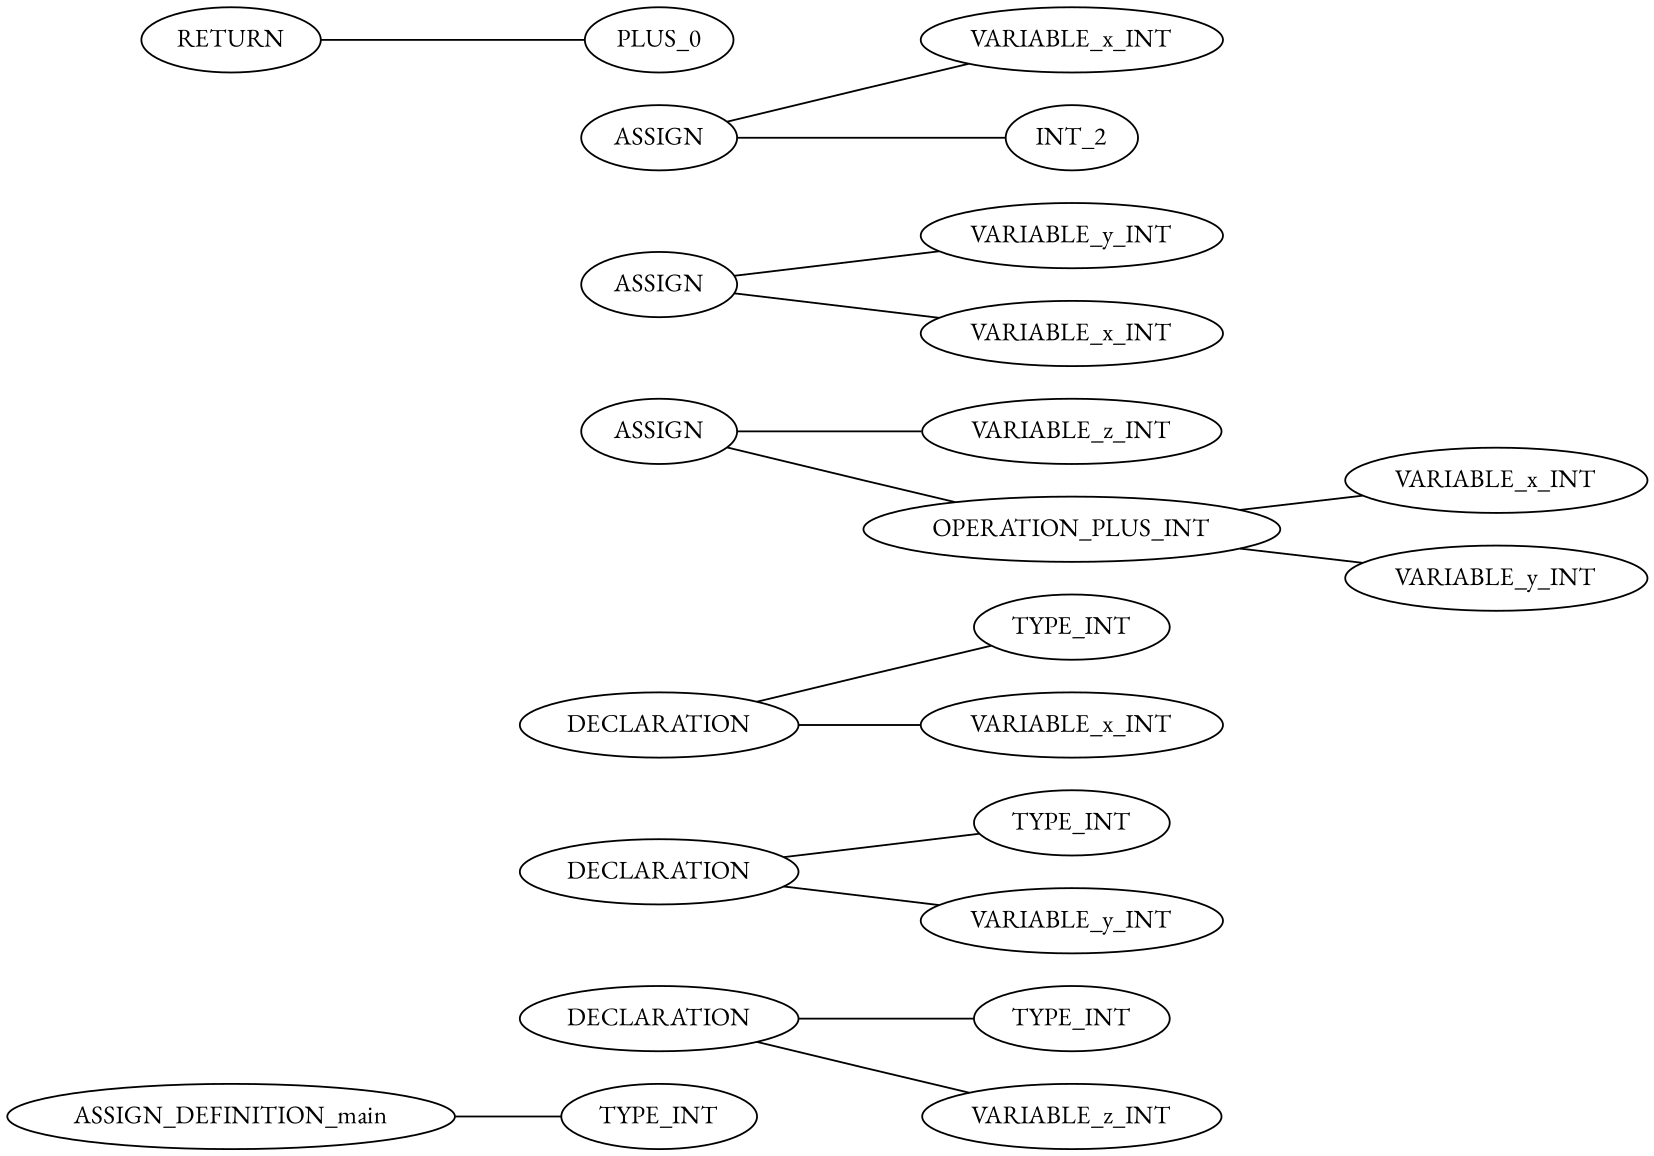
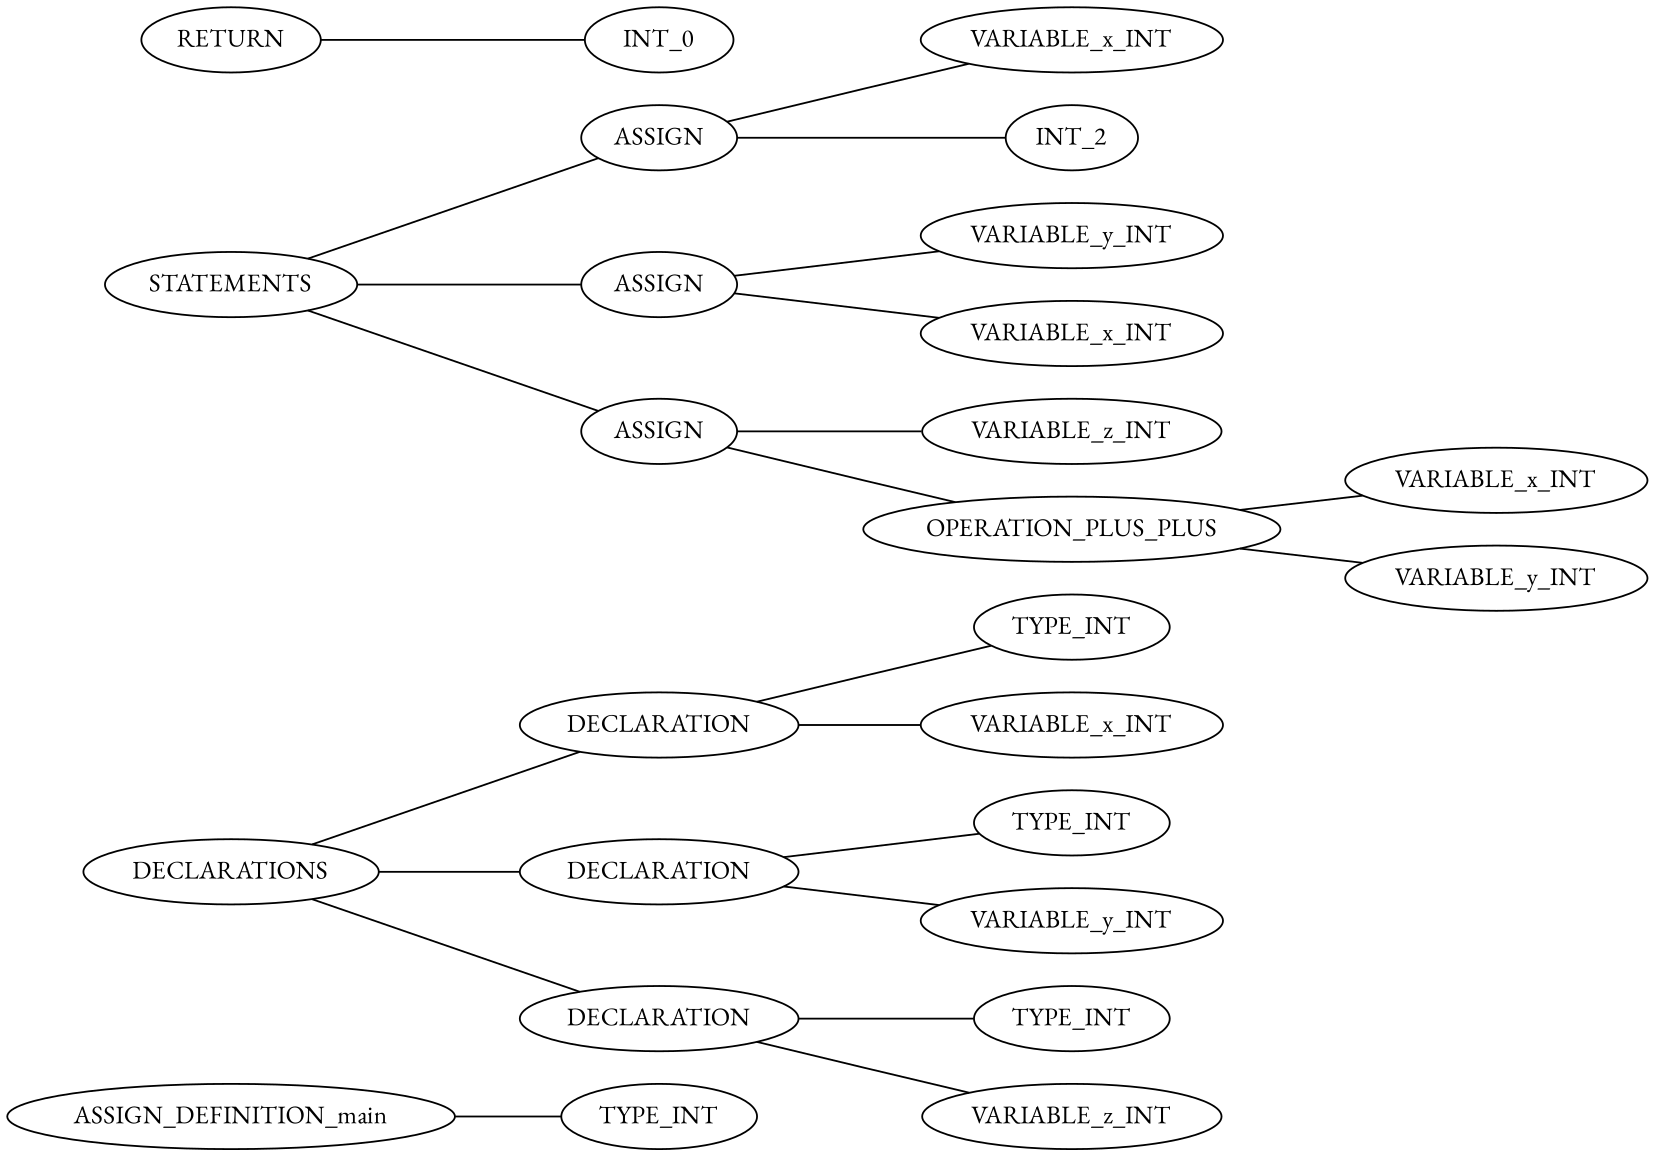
(659, 40) -> (659, 40)
none -> (231, 285)
(1072, 529) -> (1072, 529)
none -> (231, 872)
